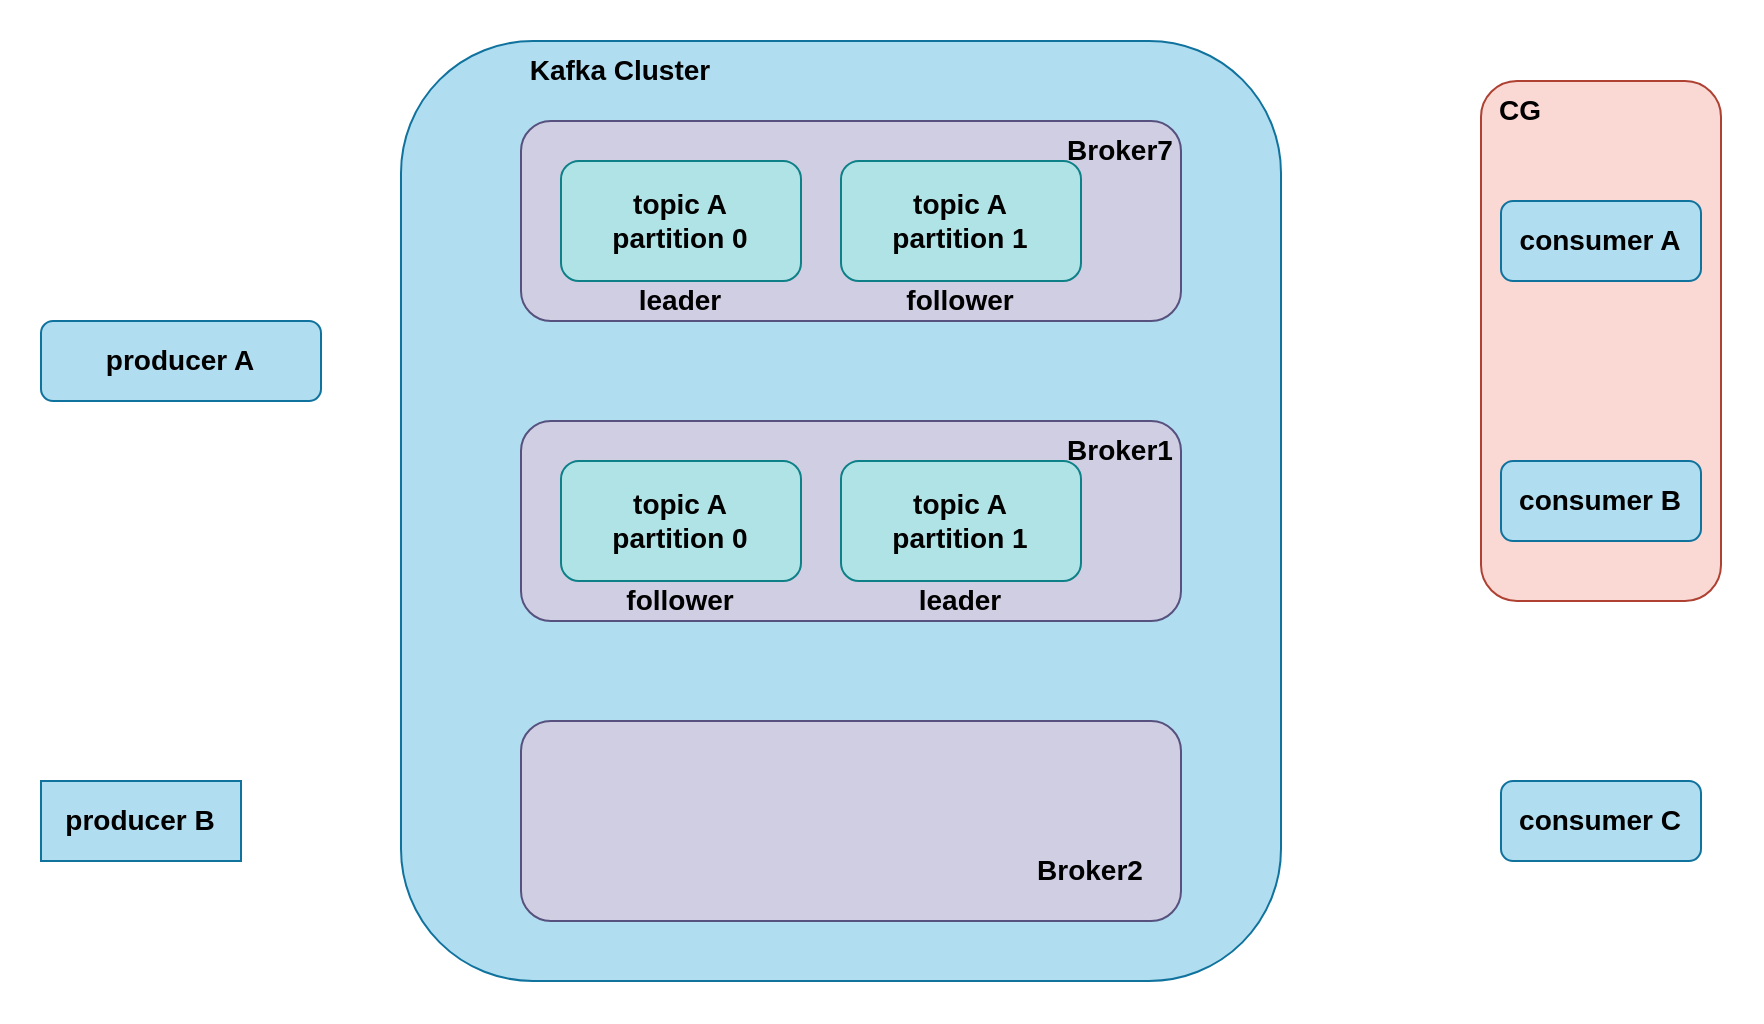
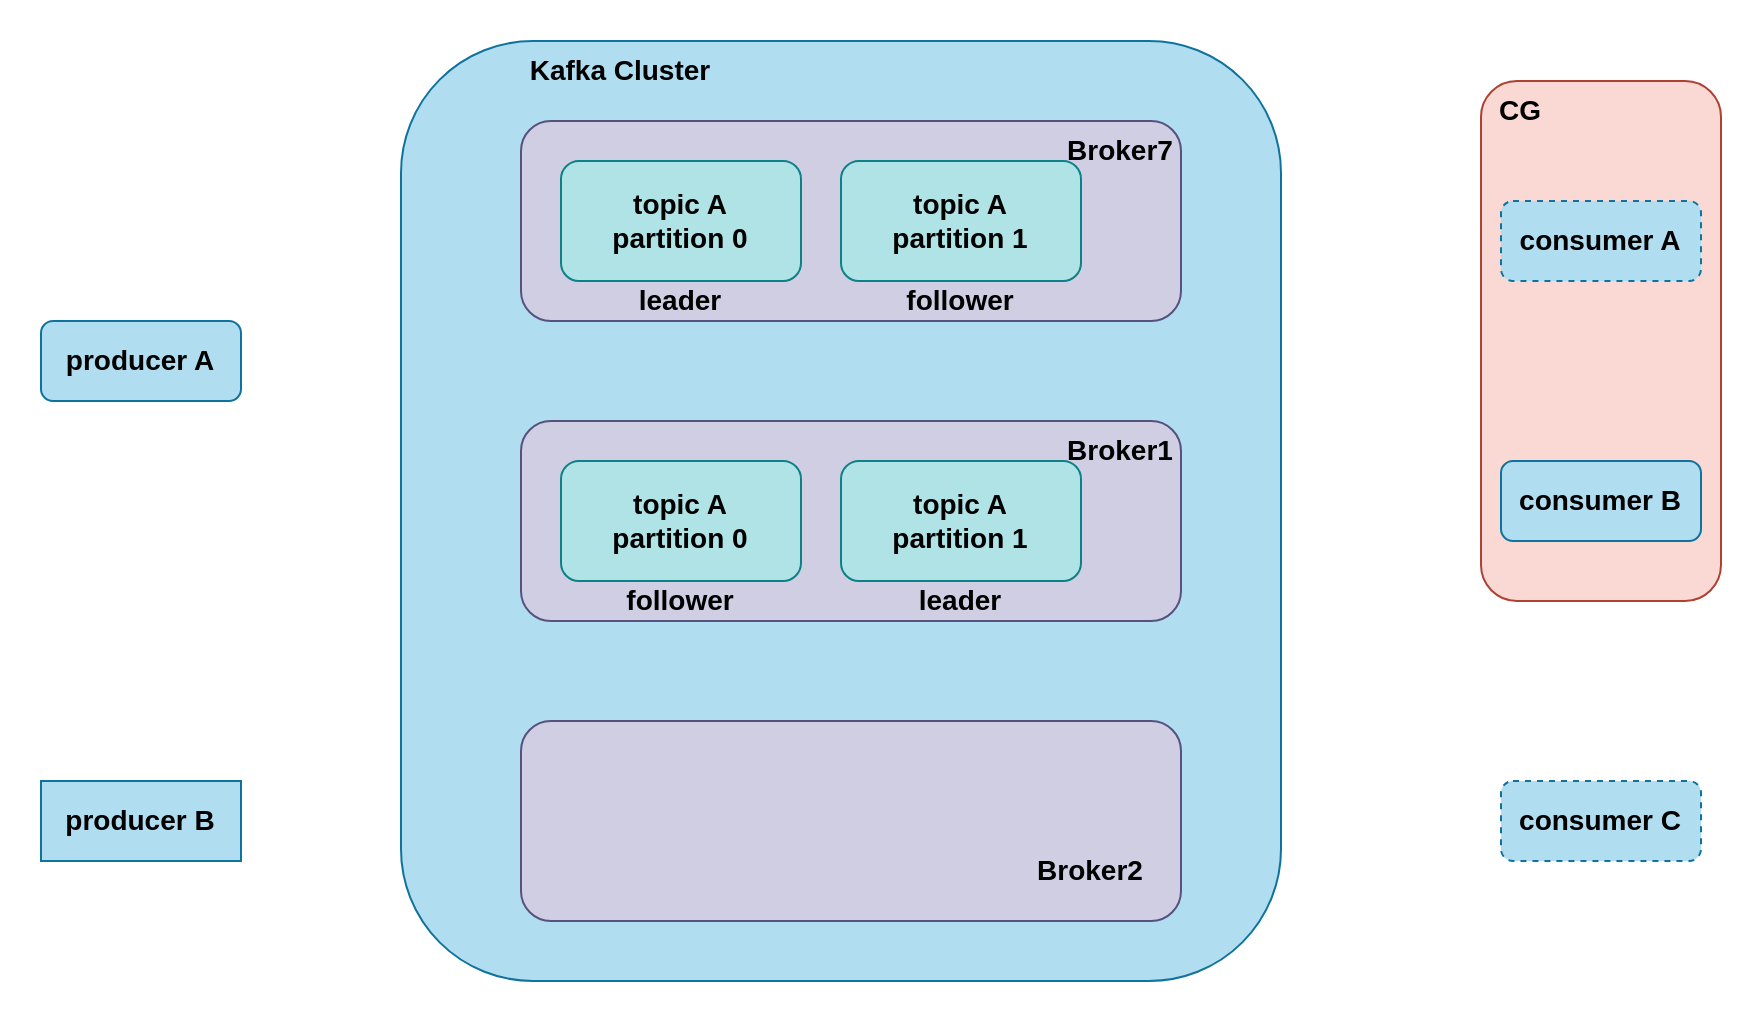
(1601, 241) -> (1601, 241)
(181, 361) -> (141, 361)
(1601, 821) -> (1601, 821)
